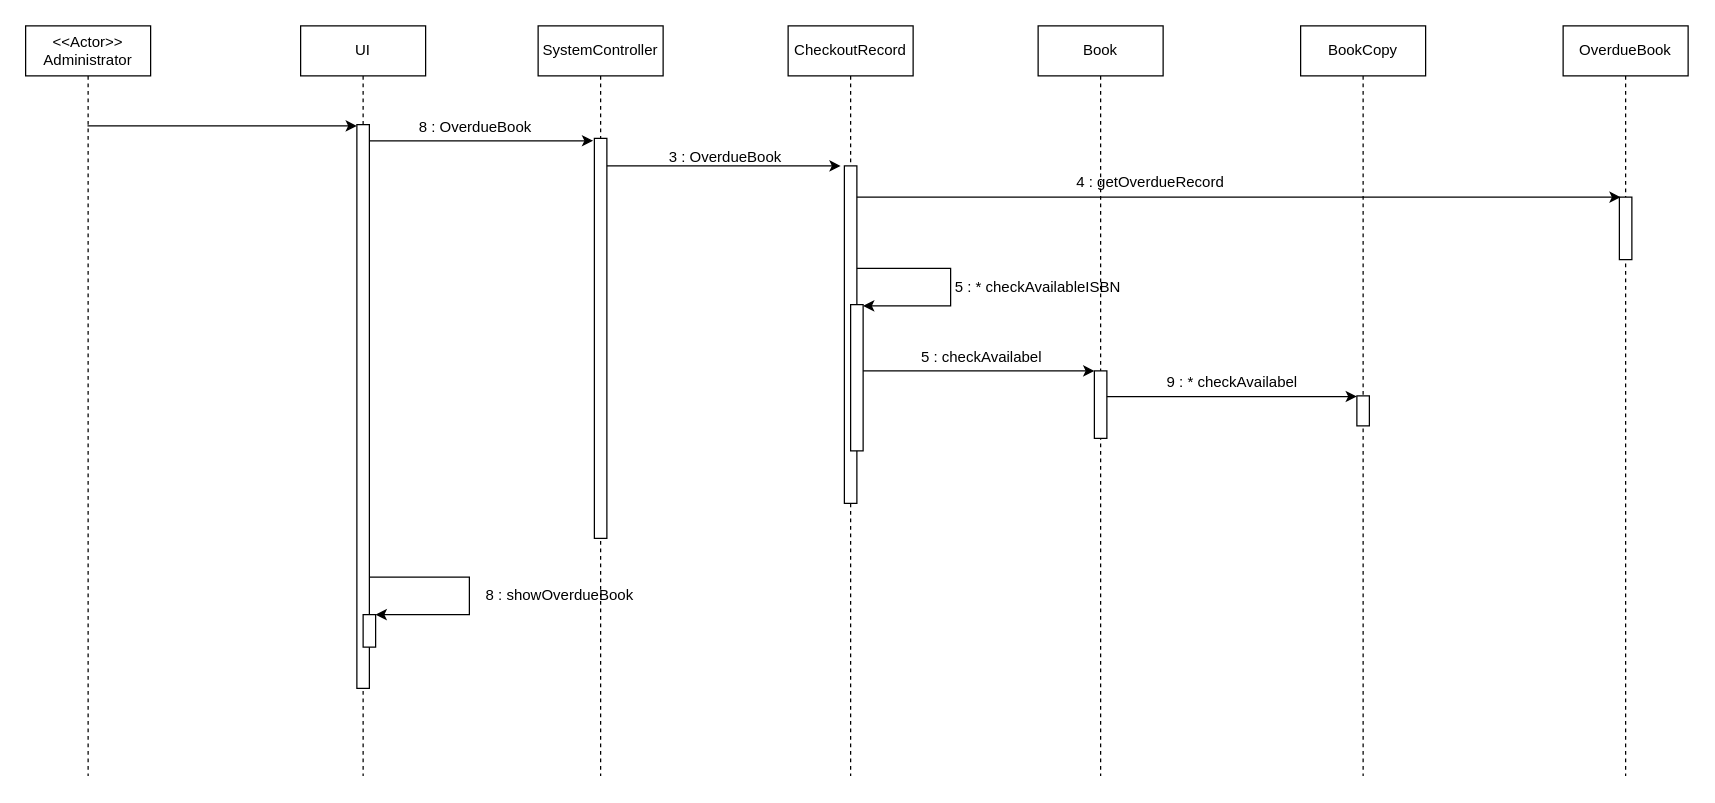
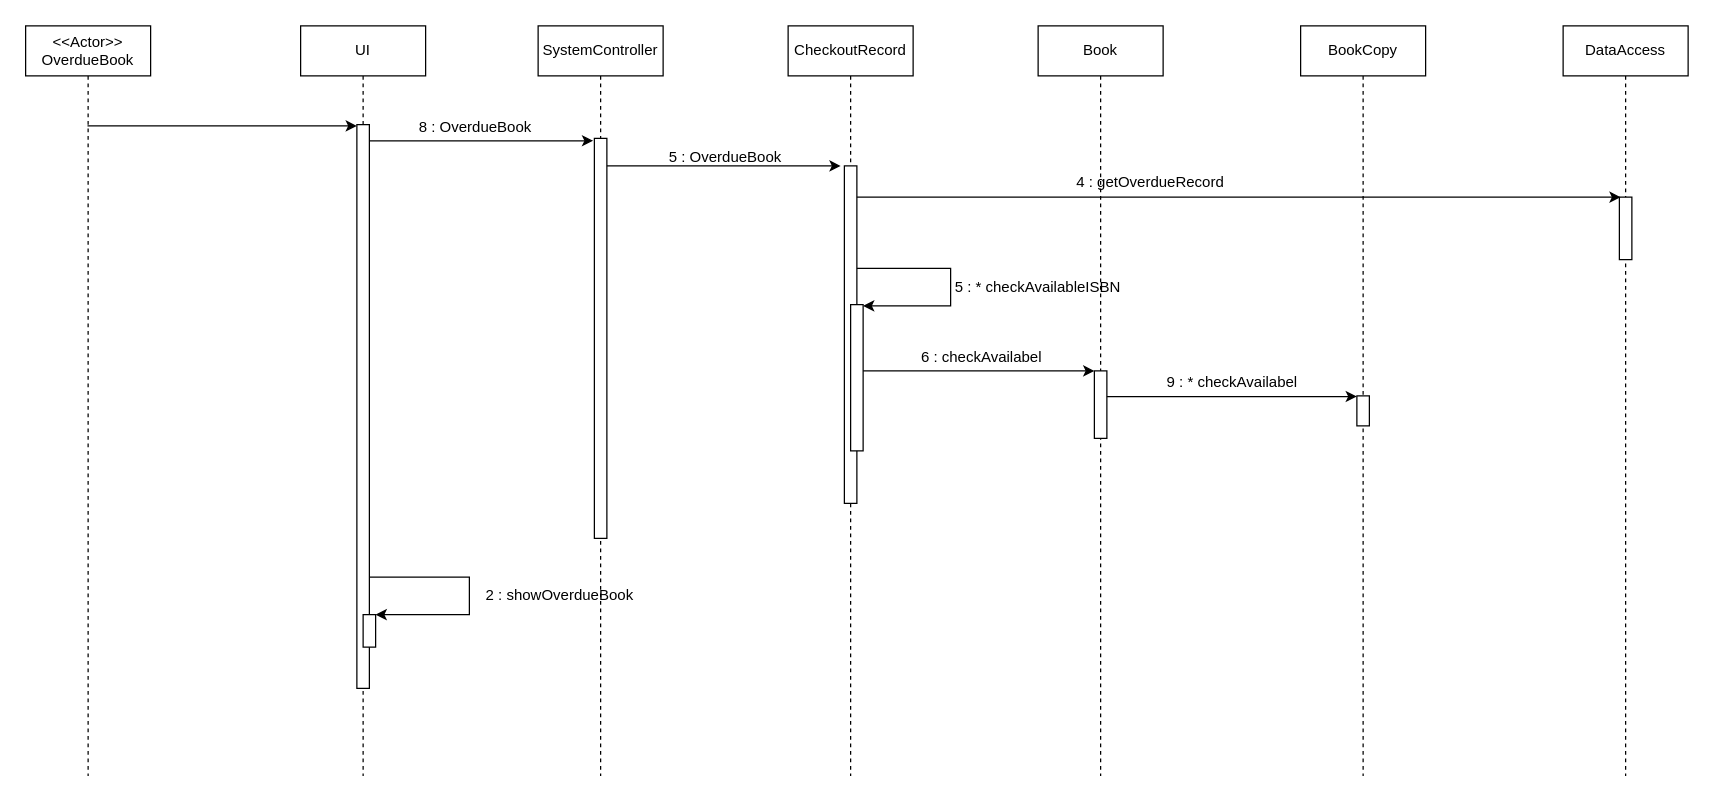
(88, 51) -> (88, 51)
(1626, 51) -> (1626, 51)
(726, 157) -> (726, 157)
(982, 357) -> (982, 357)
(560, 596) -> (560, 596)
